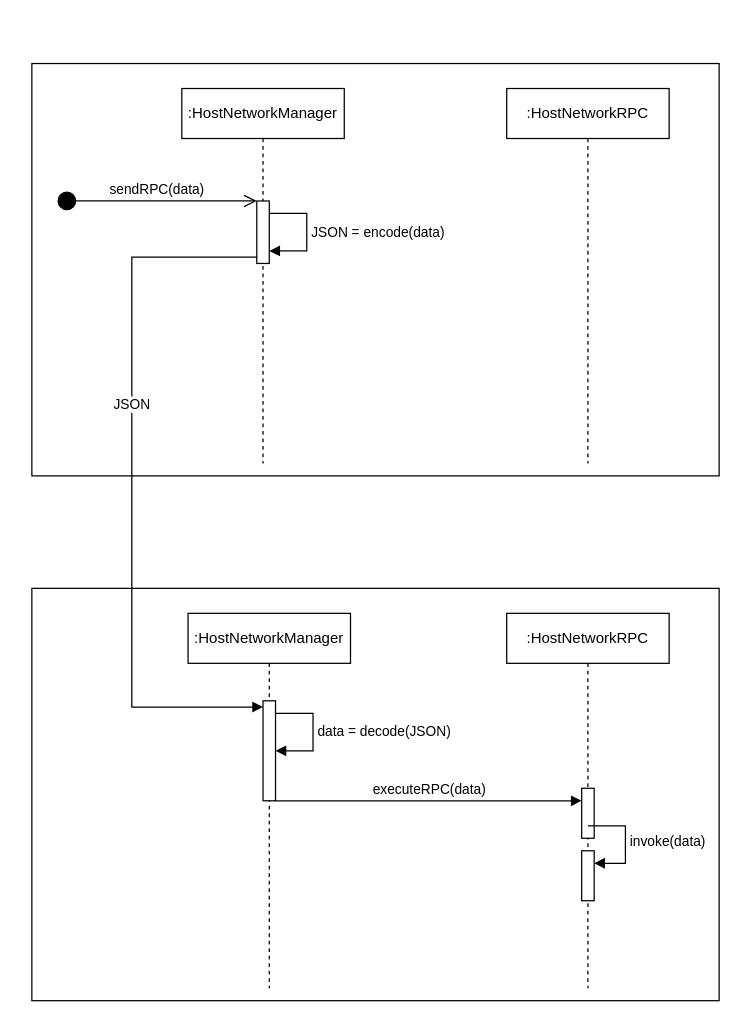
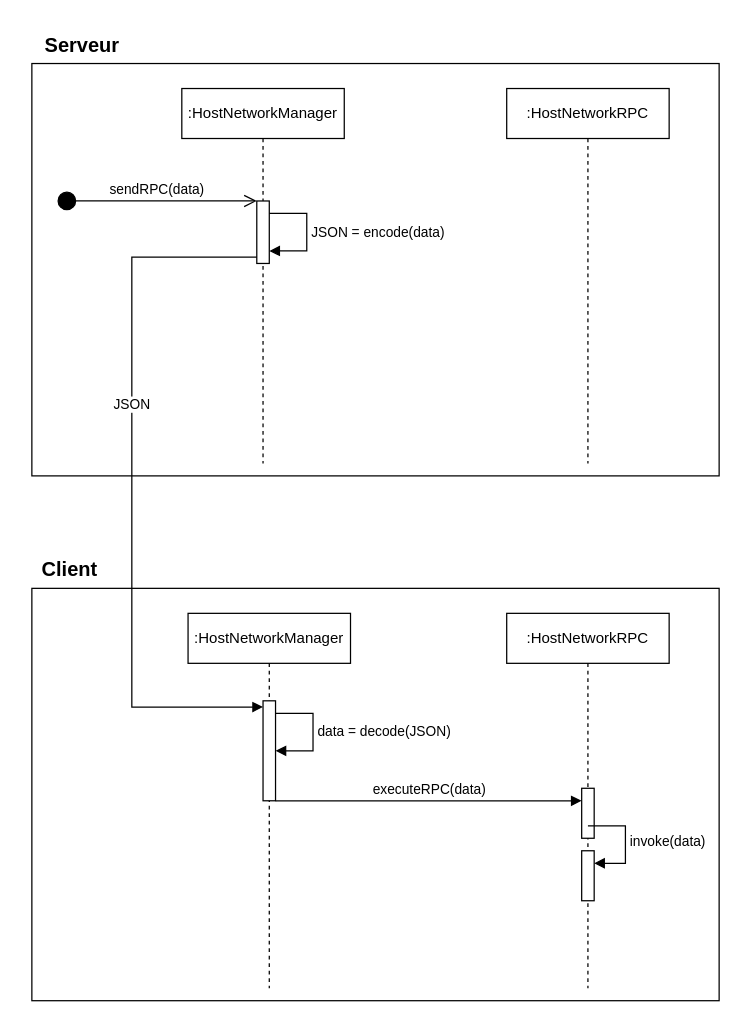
none -> (82, 44)
none -> (69, 569)
